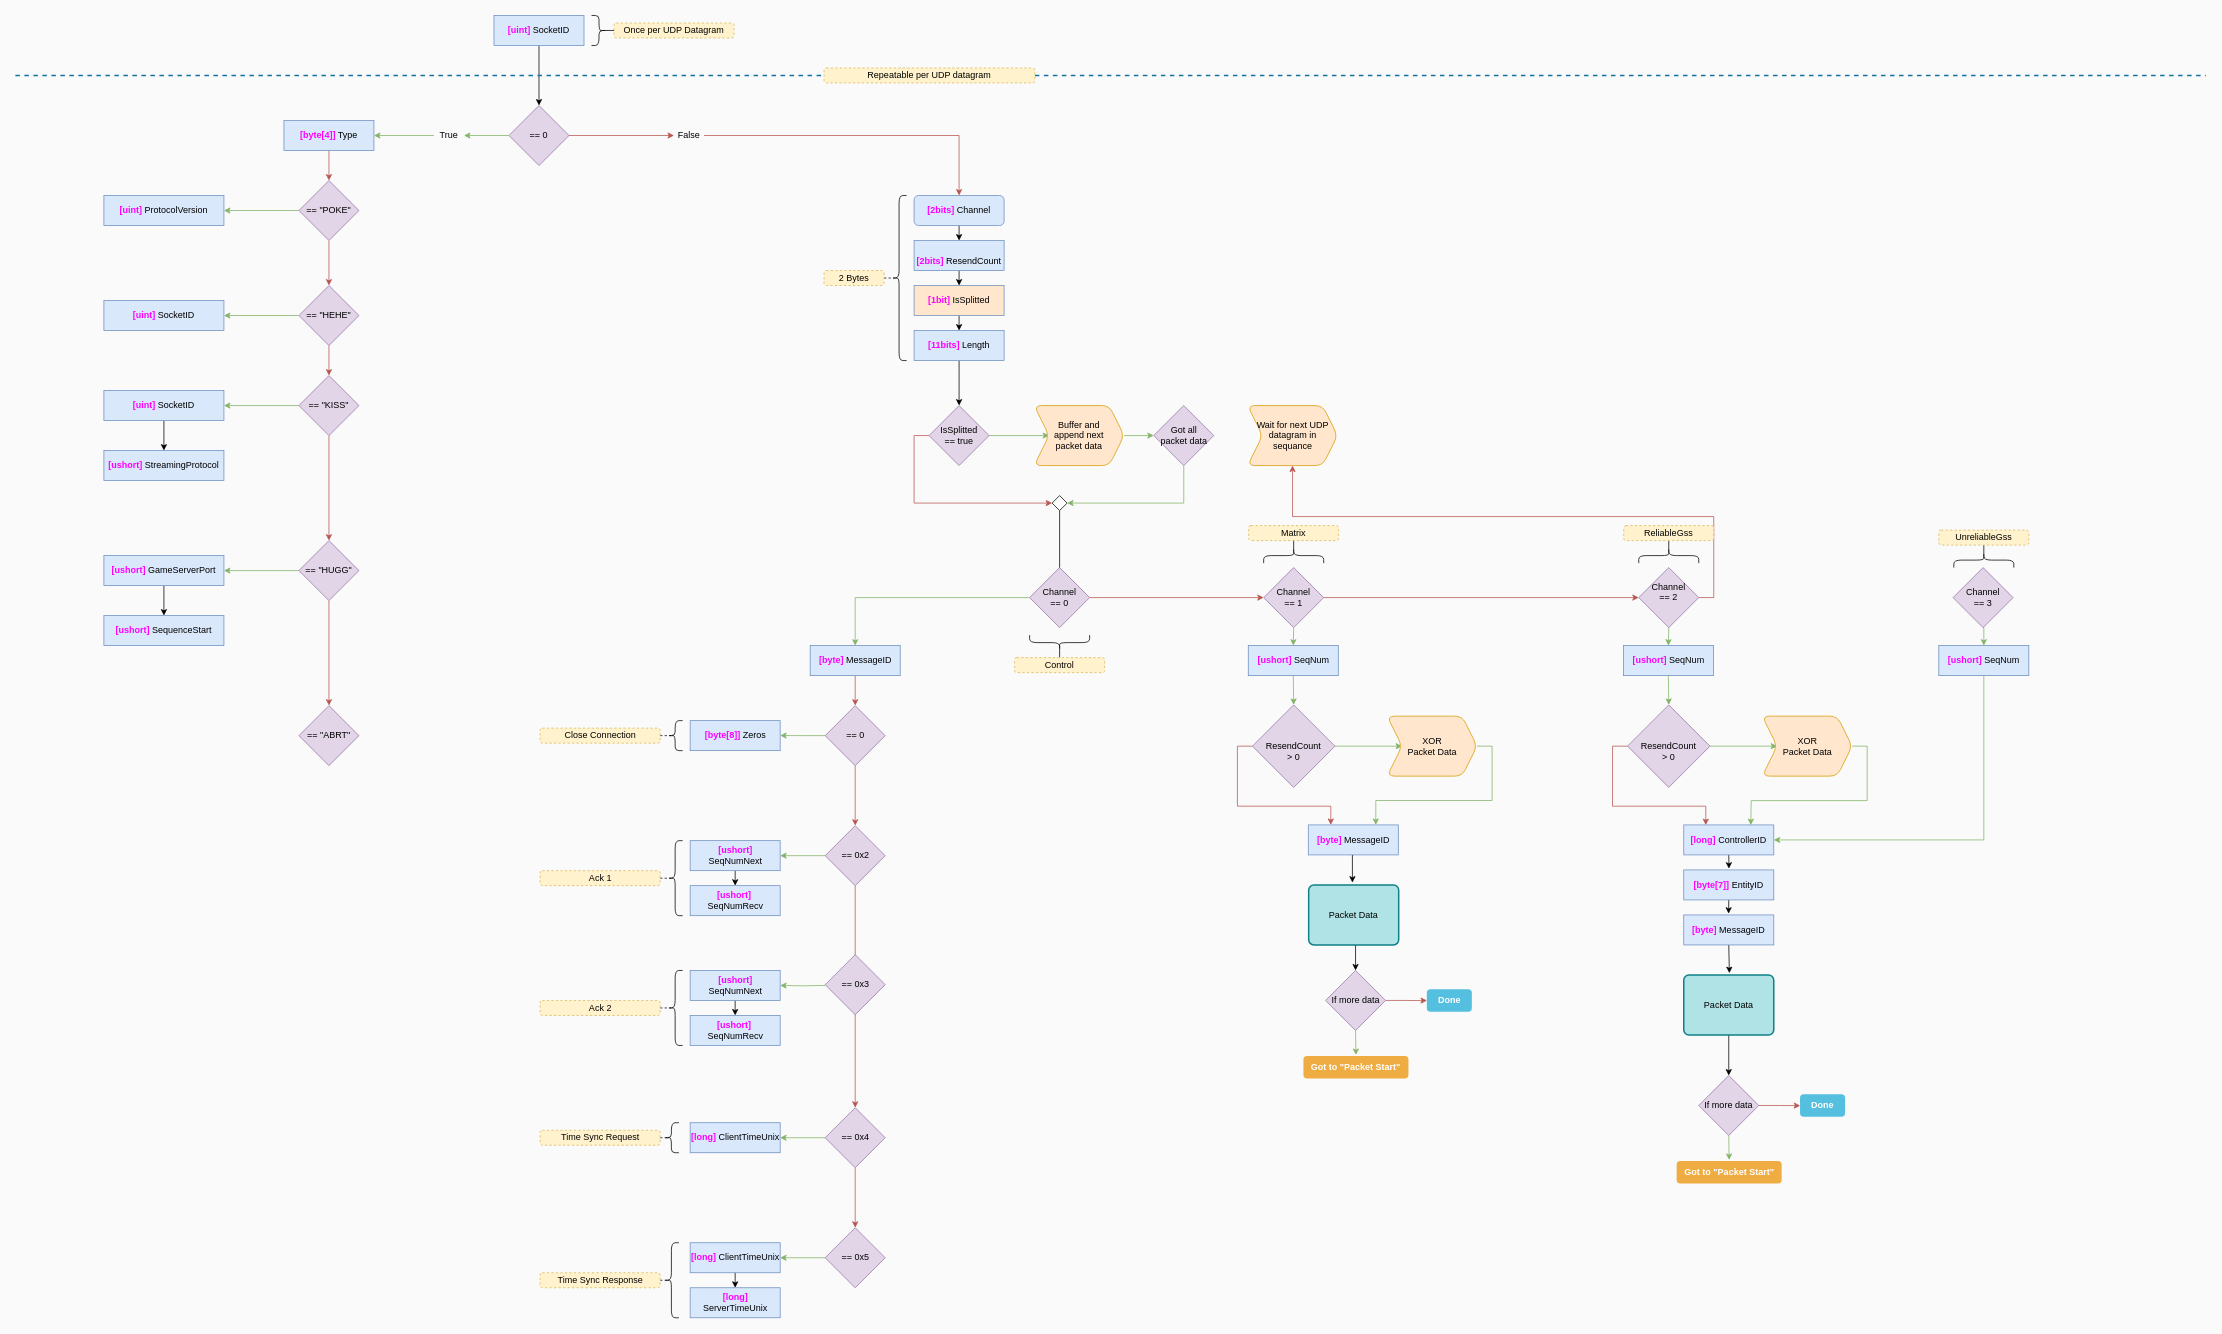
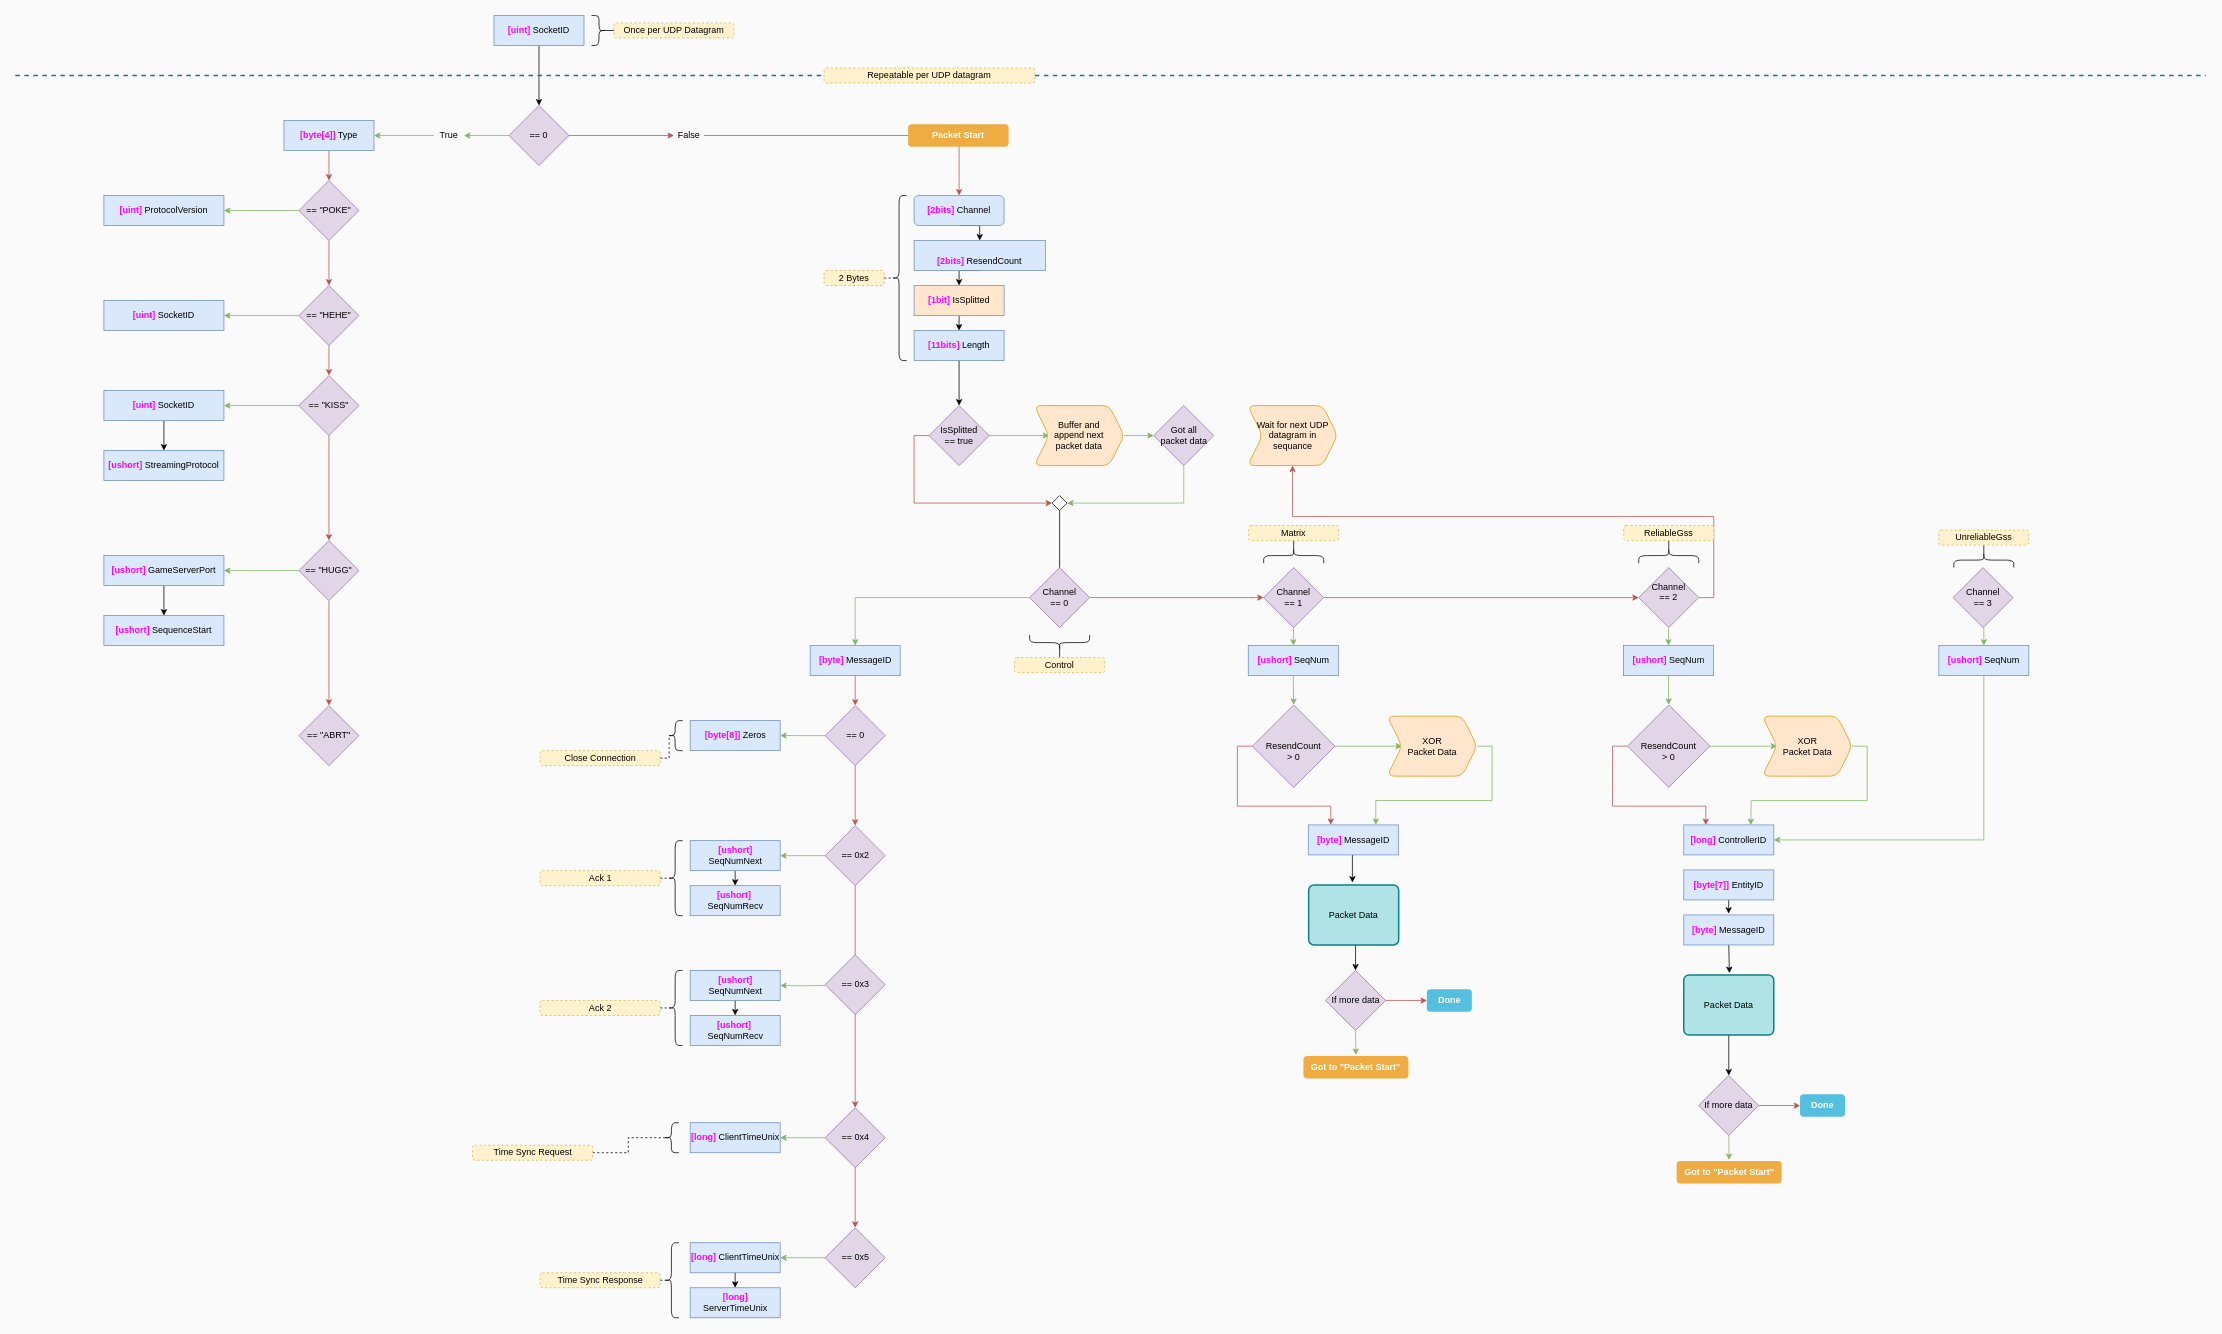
none -> (958, 135)
(959, 255) -> (980, 255)
(600, 735) -> (600, 758)
(1728, 859) -> none
(600, 1137) -> (533, 1152)
